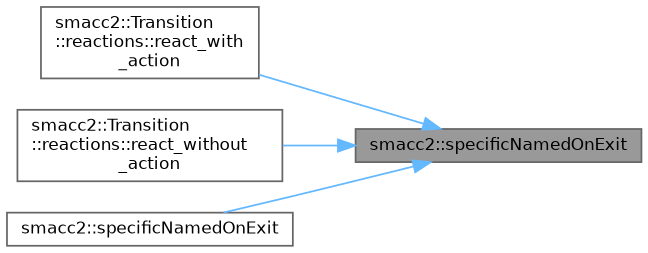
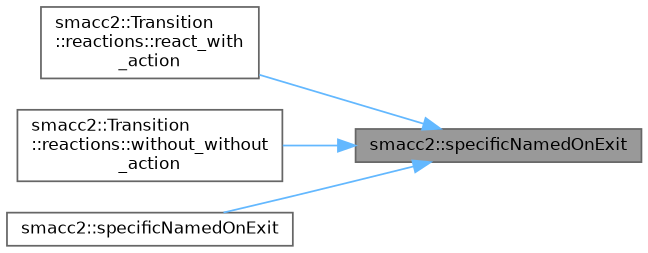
(150, 146) -> (150, 146)
